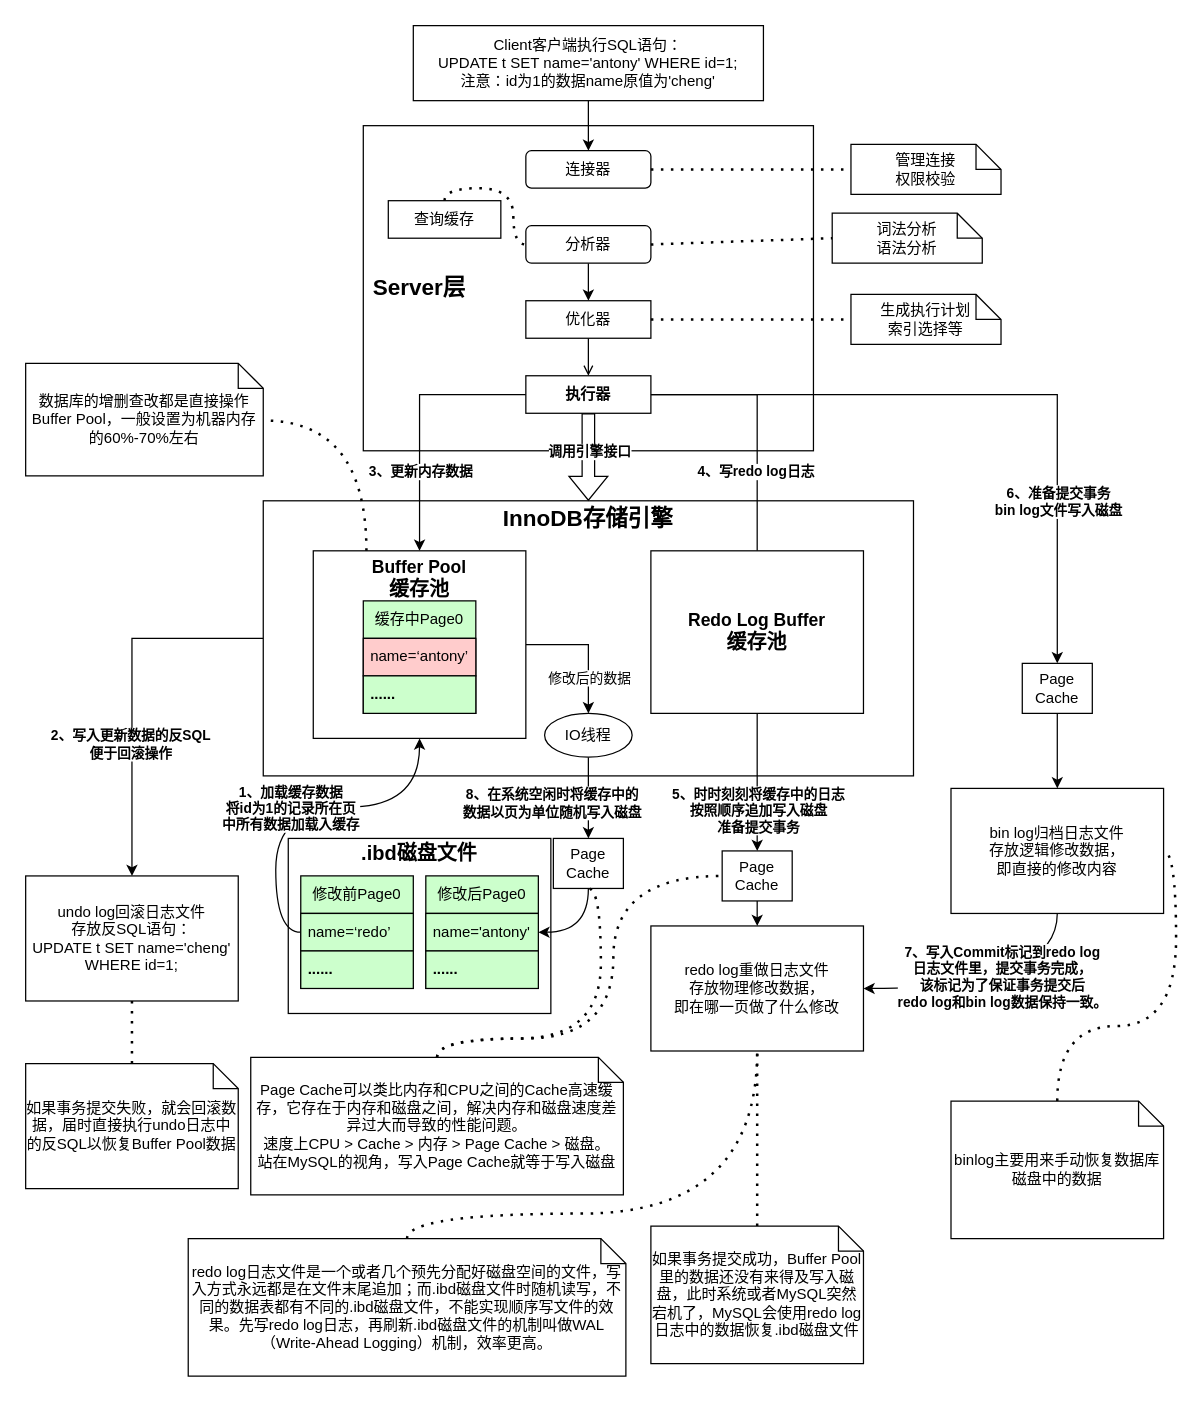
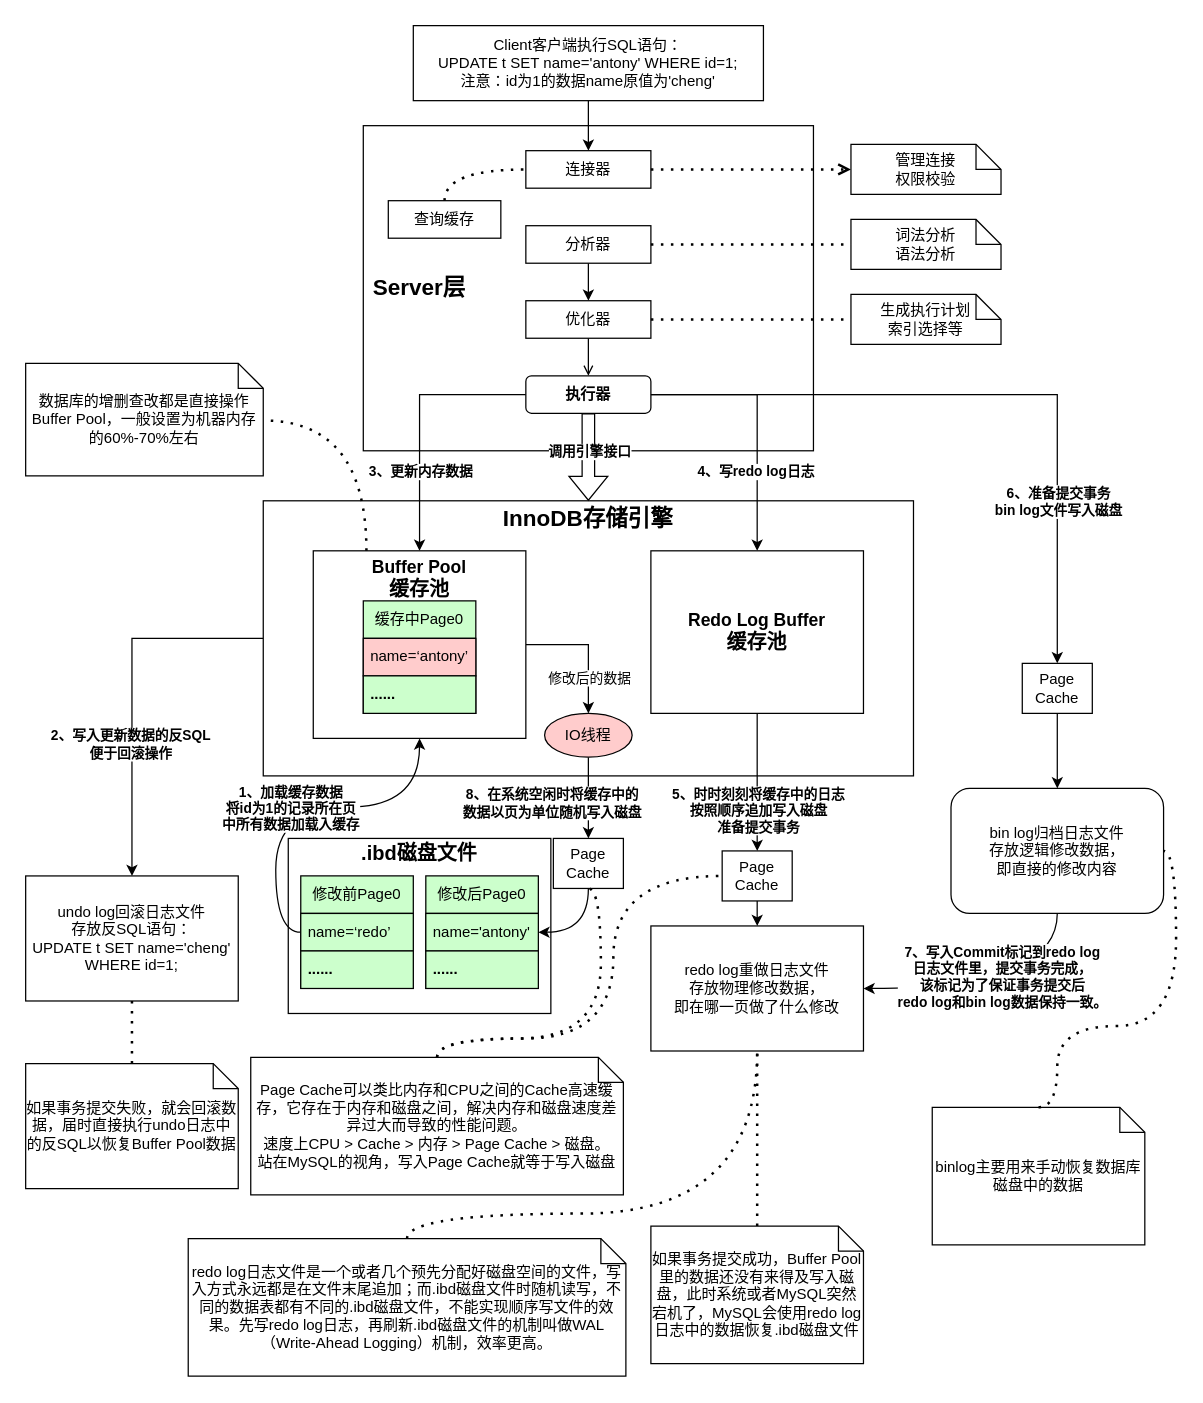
(588, 169) -> (588, 169)
(845, 169) -> (842, 169)
(505, 195) -> (482, 173)
(907, 238) -> (926, 244)
(588, 244) -> (588, 244)
(588, 394) -> (588, 394)
(757, 544) -> (757, 541)
(588, 735) -> (588, 735)
(1057, 851) -> (1057, 851)
(1057, 1169) -> (1038, 1176)
